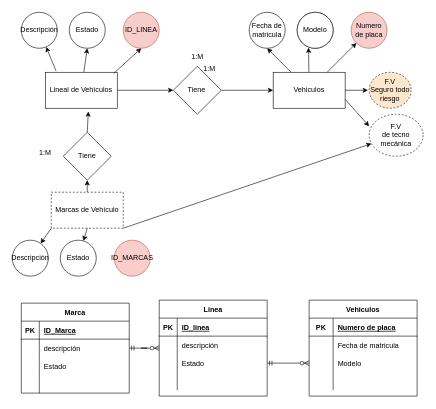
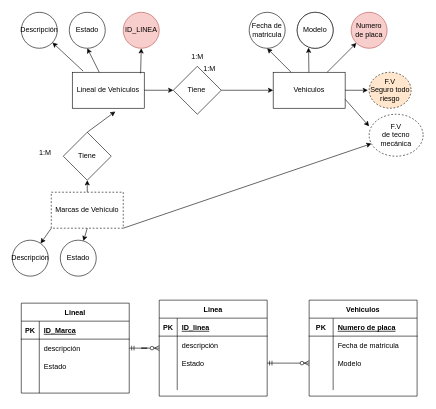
(81, 90) -> (108, 90)
(132, 258) -> none
(75, 313) -> (75, 313)
